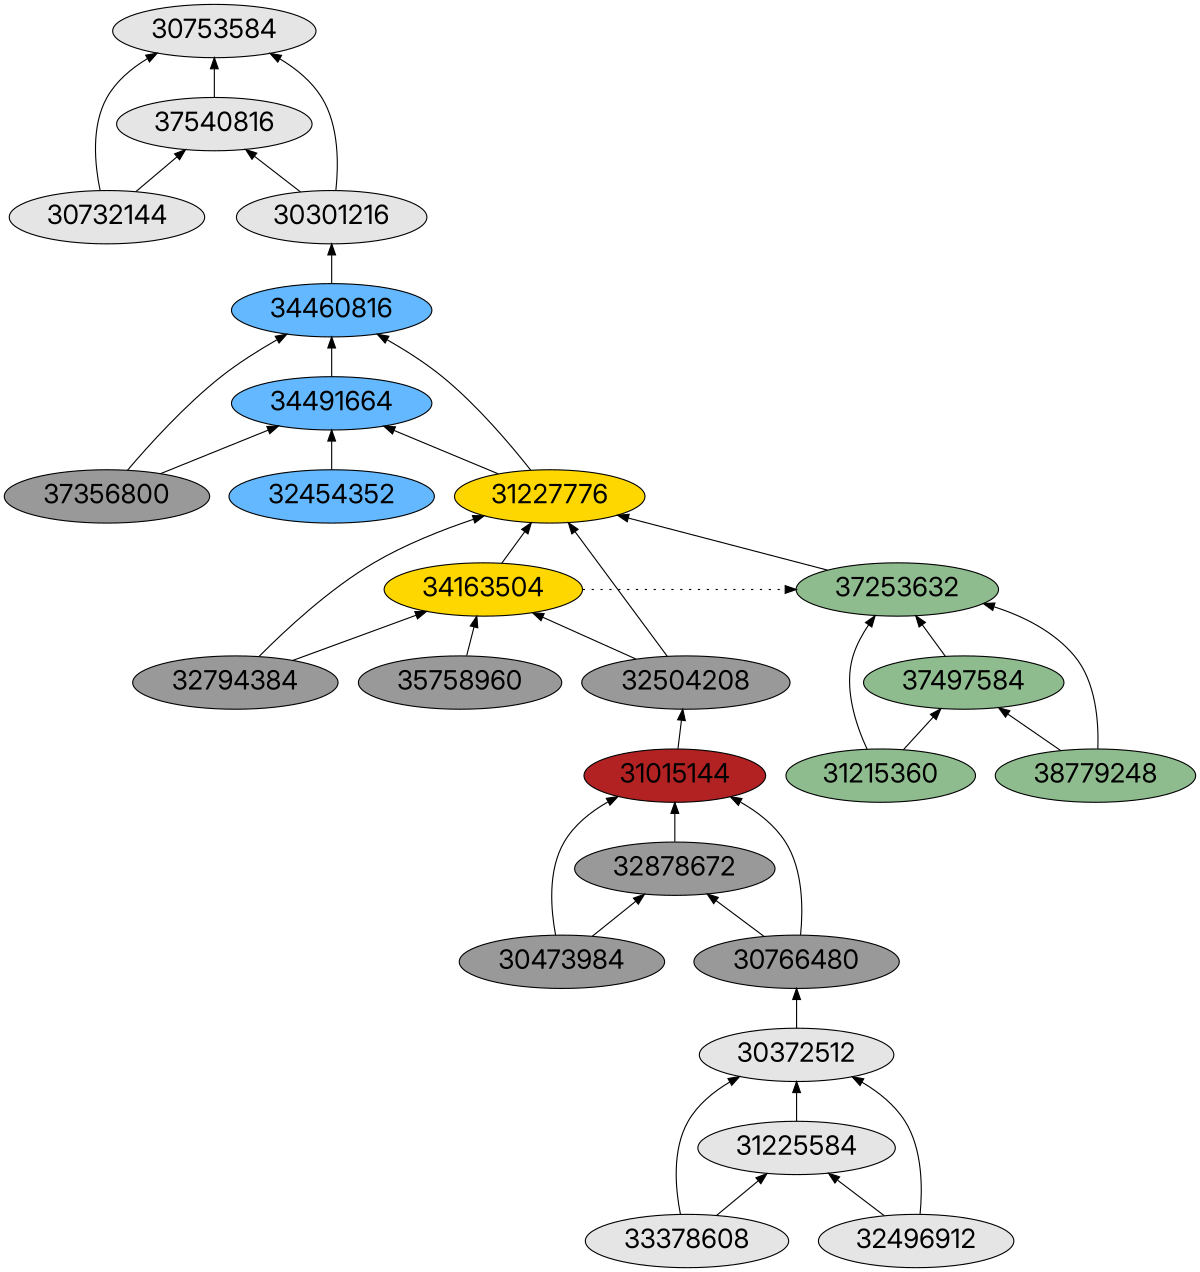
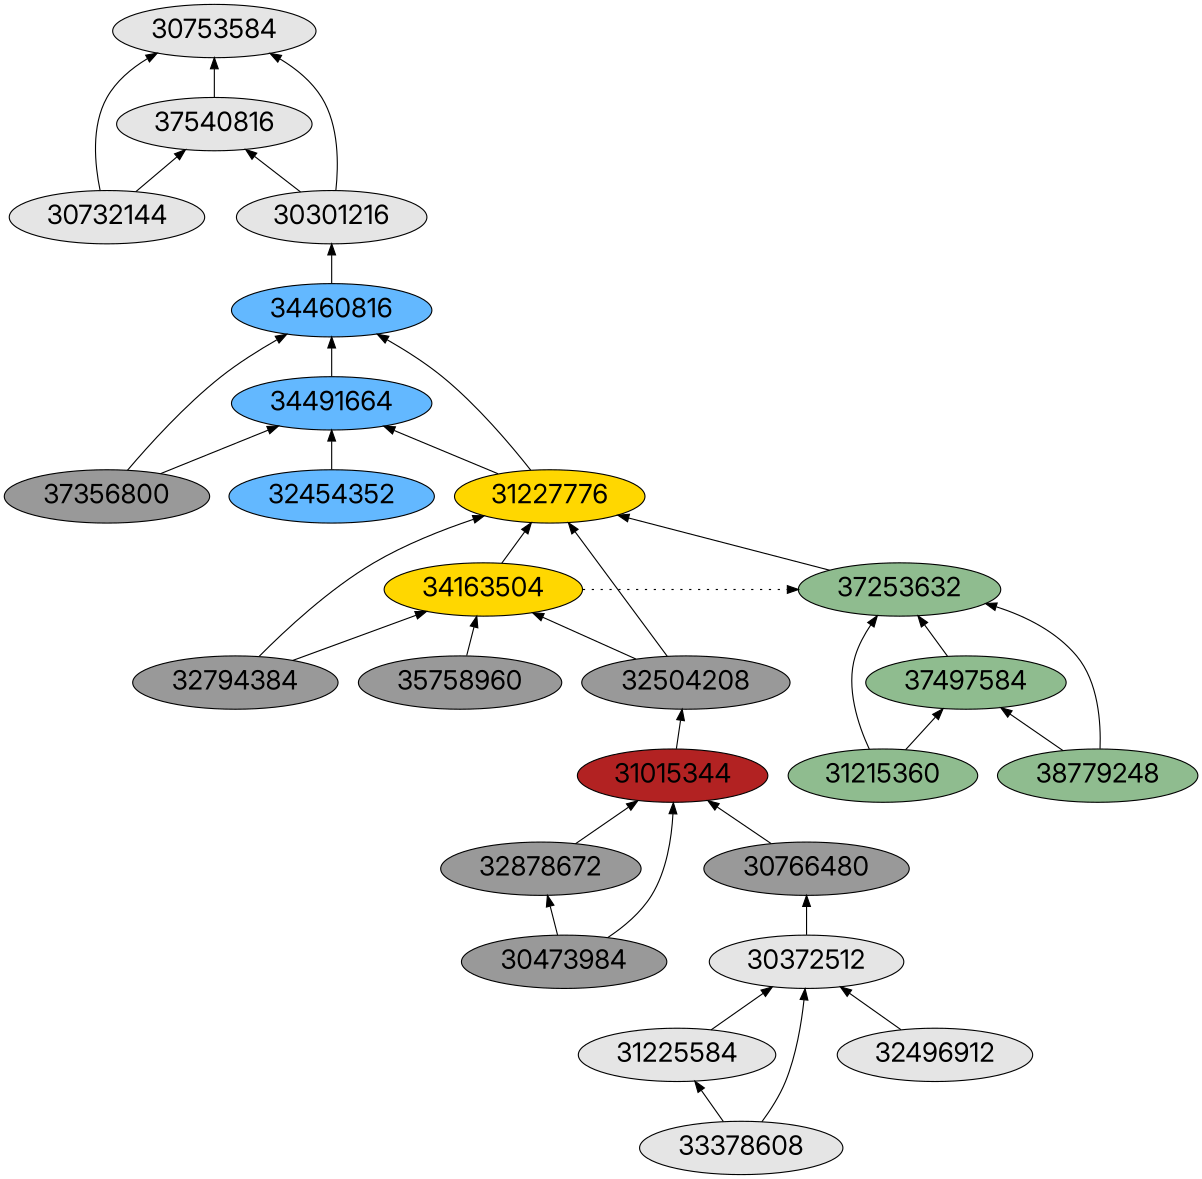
(675, 776) -> (673, 776)
(740, 919) -> none
(861, 1198) -> none
